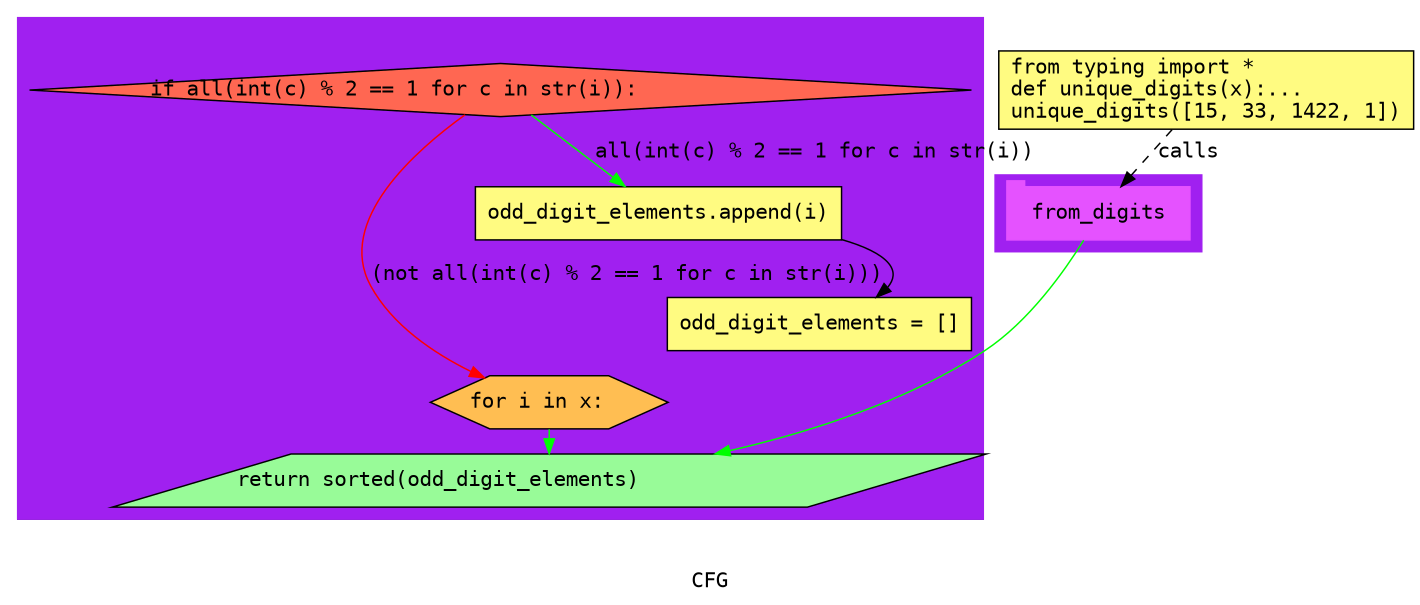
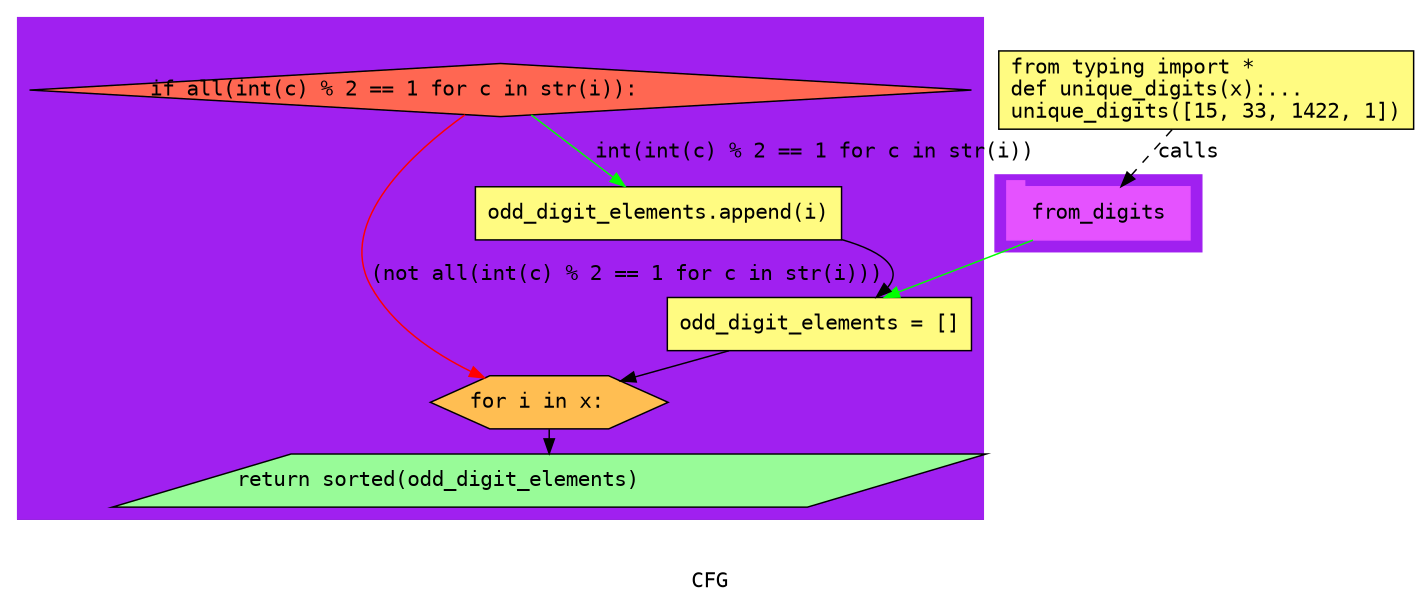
(815, 152) -> (815, 152)
none -> (682, 364)
(930, 382) -> (966, 266)
(549, 434) -> (549, 434)
